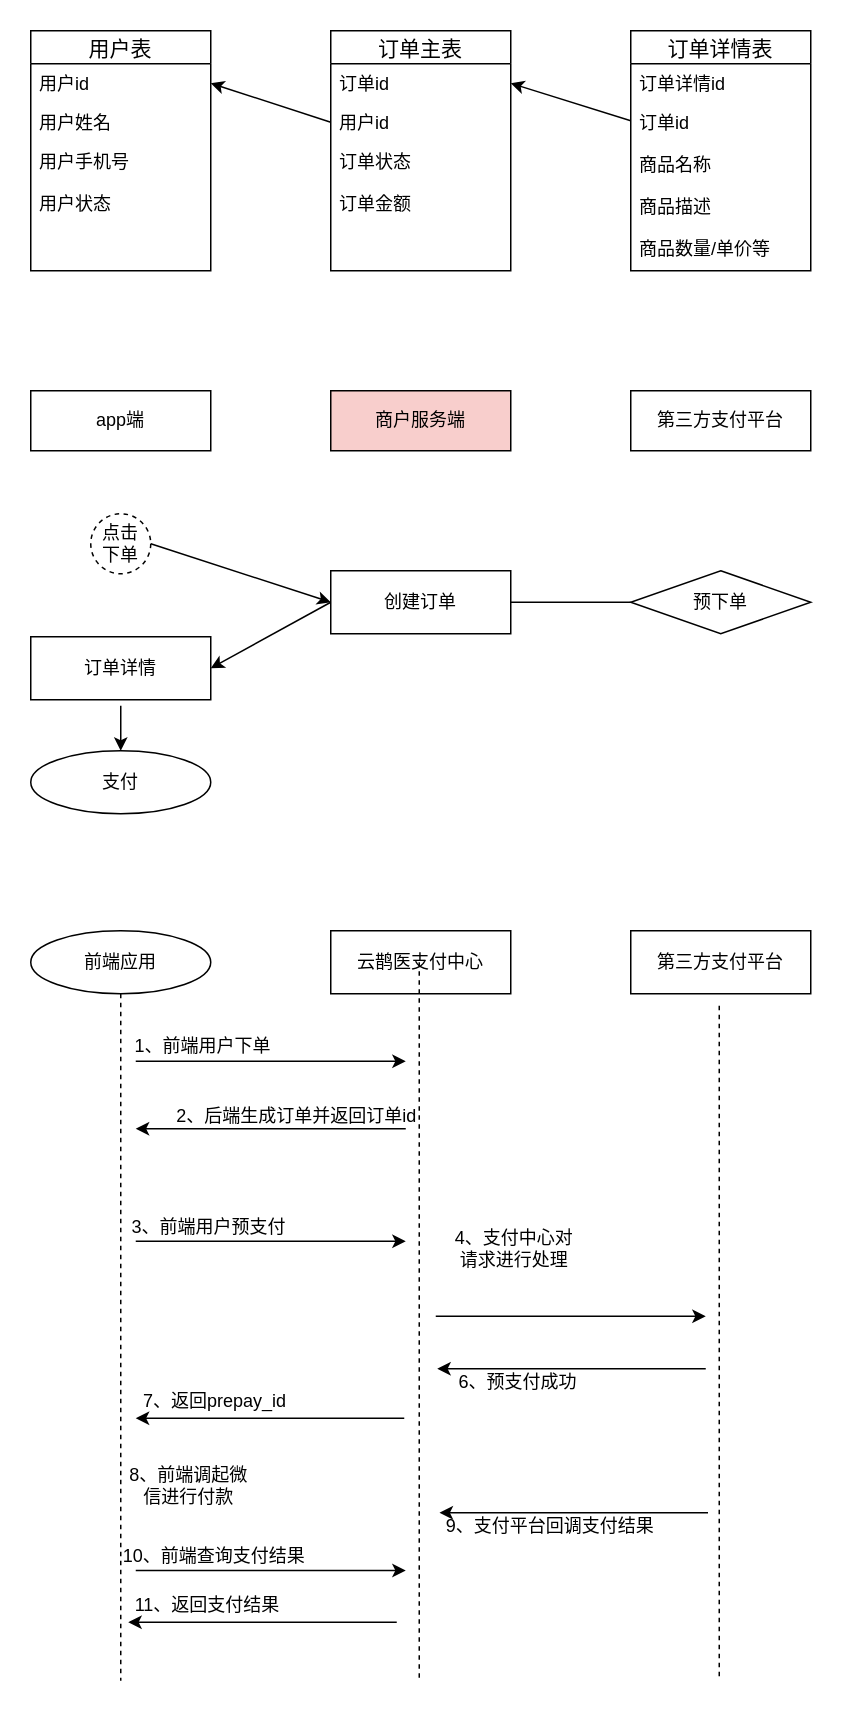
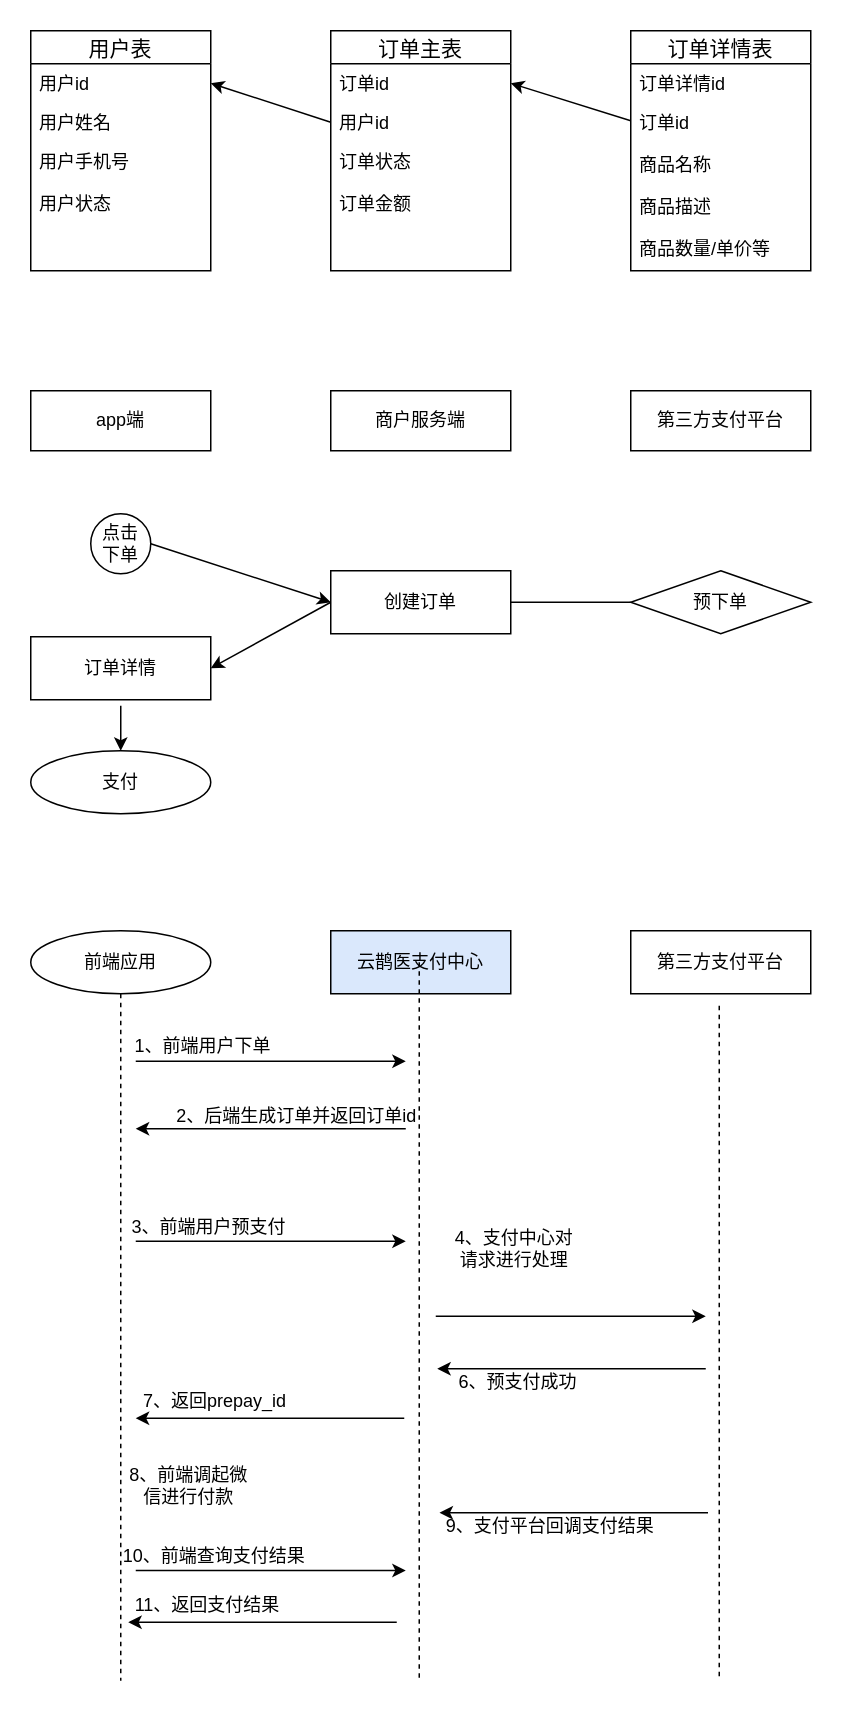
(421, 421) -> (421, 421)
(121, 544) -> (121, 544)
(421, 962) -> (421, 962)
